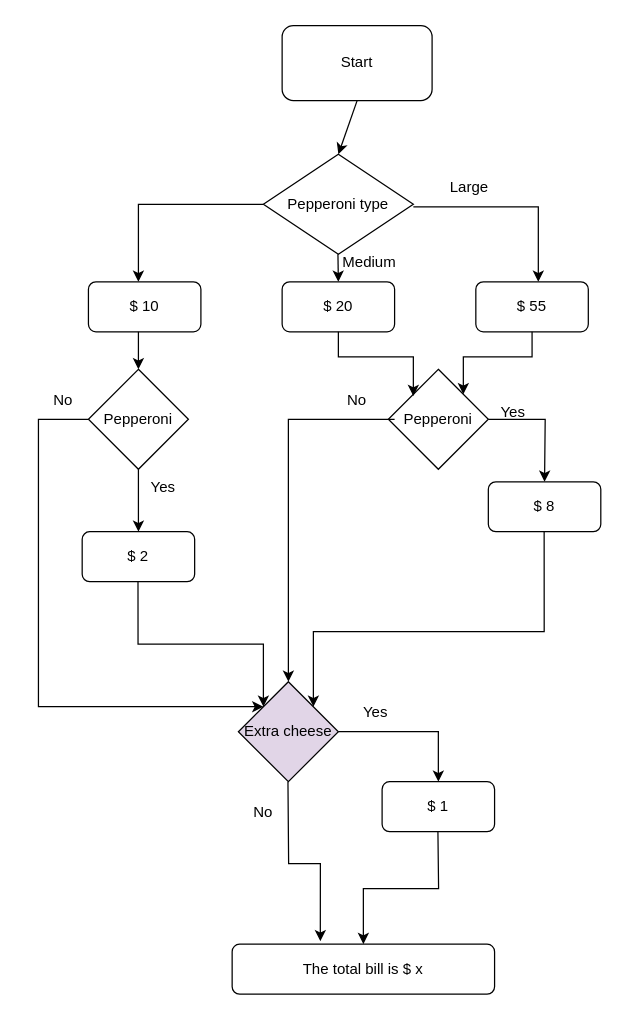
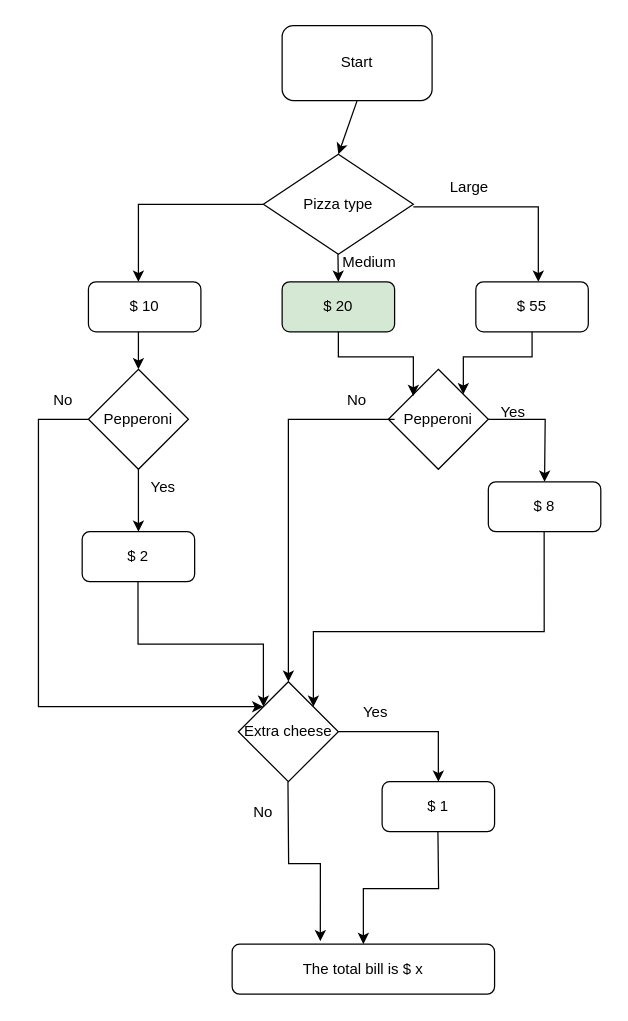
(338, 204) -> (338, 204)
(338, 307) -> (338, 307)
(288, 732) -> (288, 732)
